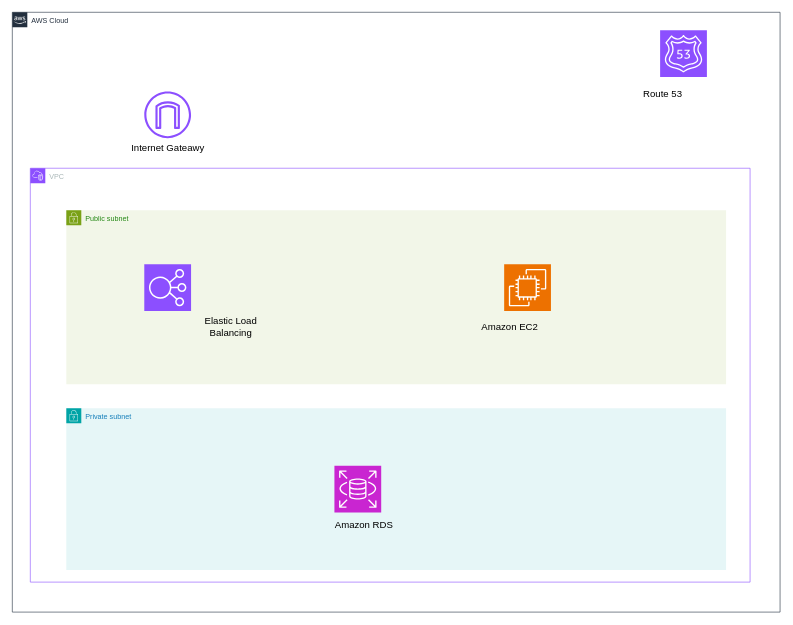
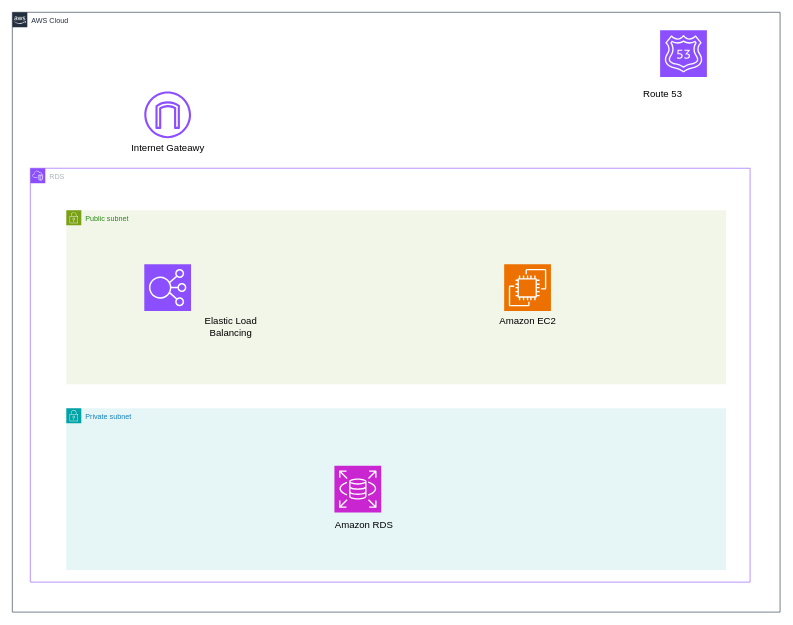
(56, 177) -> (56, 177)
(510, 327) -> (528, 321)
